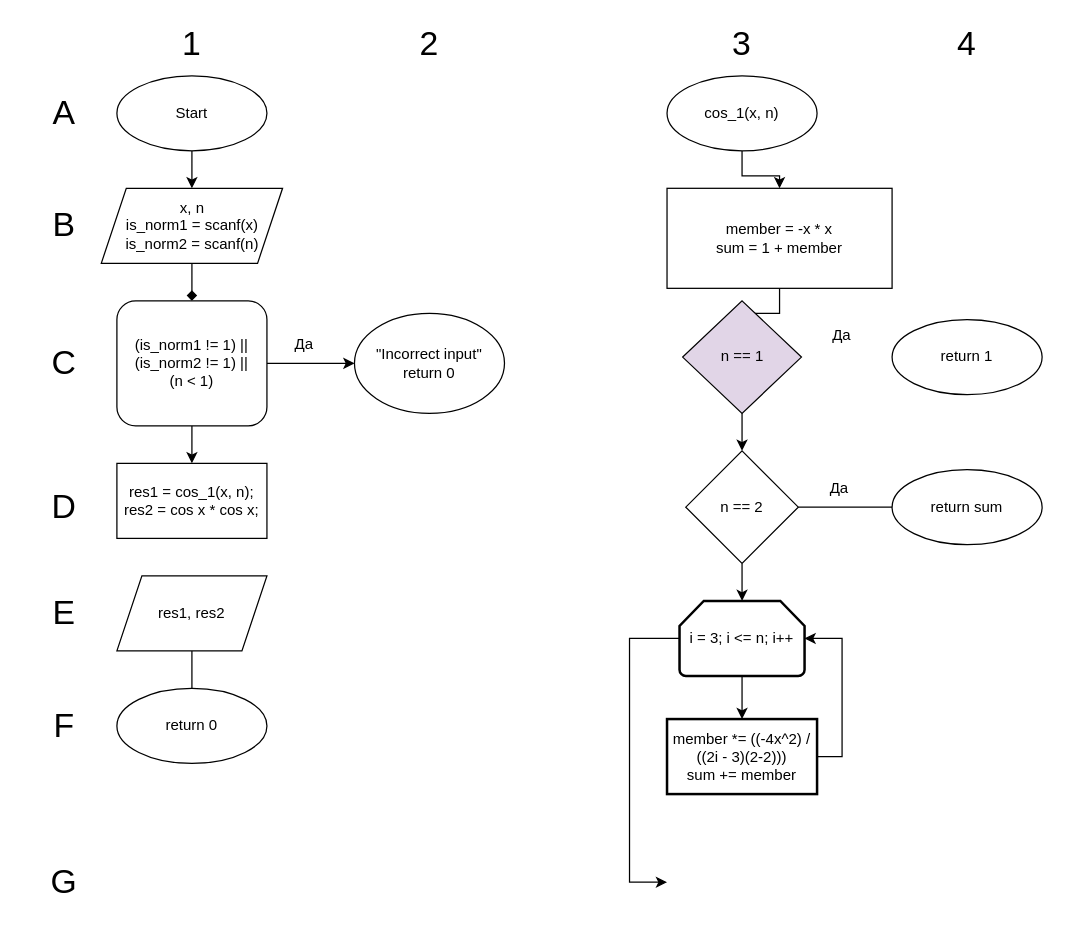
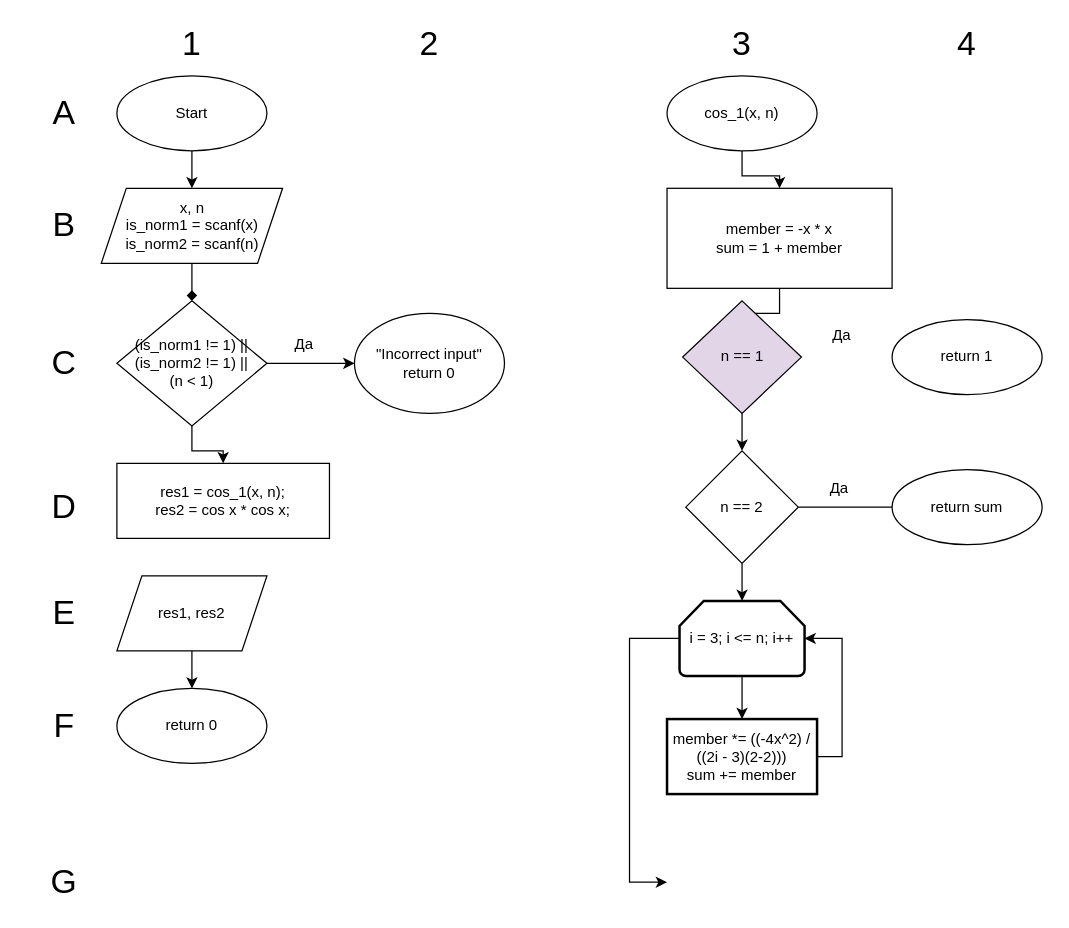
(192, 363) -> (192, 363)
(192, 501) -> (223, 501)
(192, 682) -> (192, 678)
